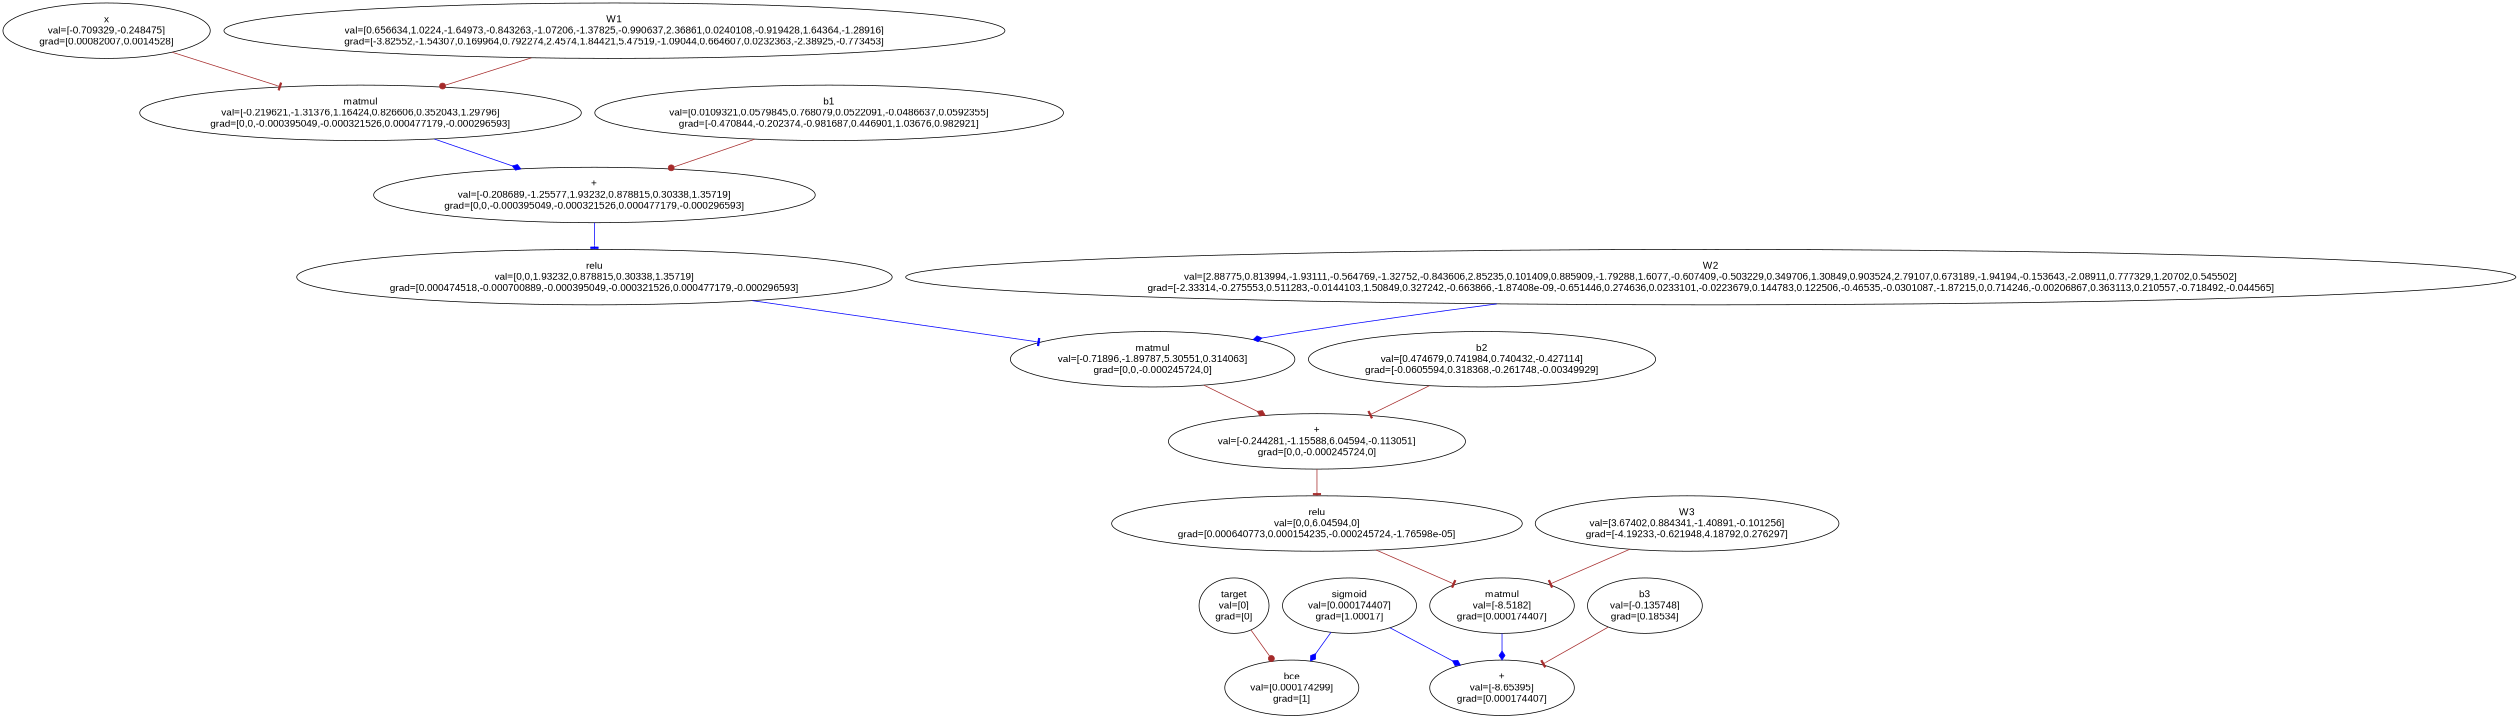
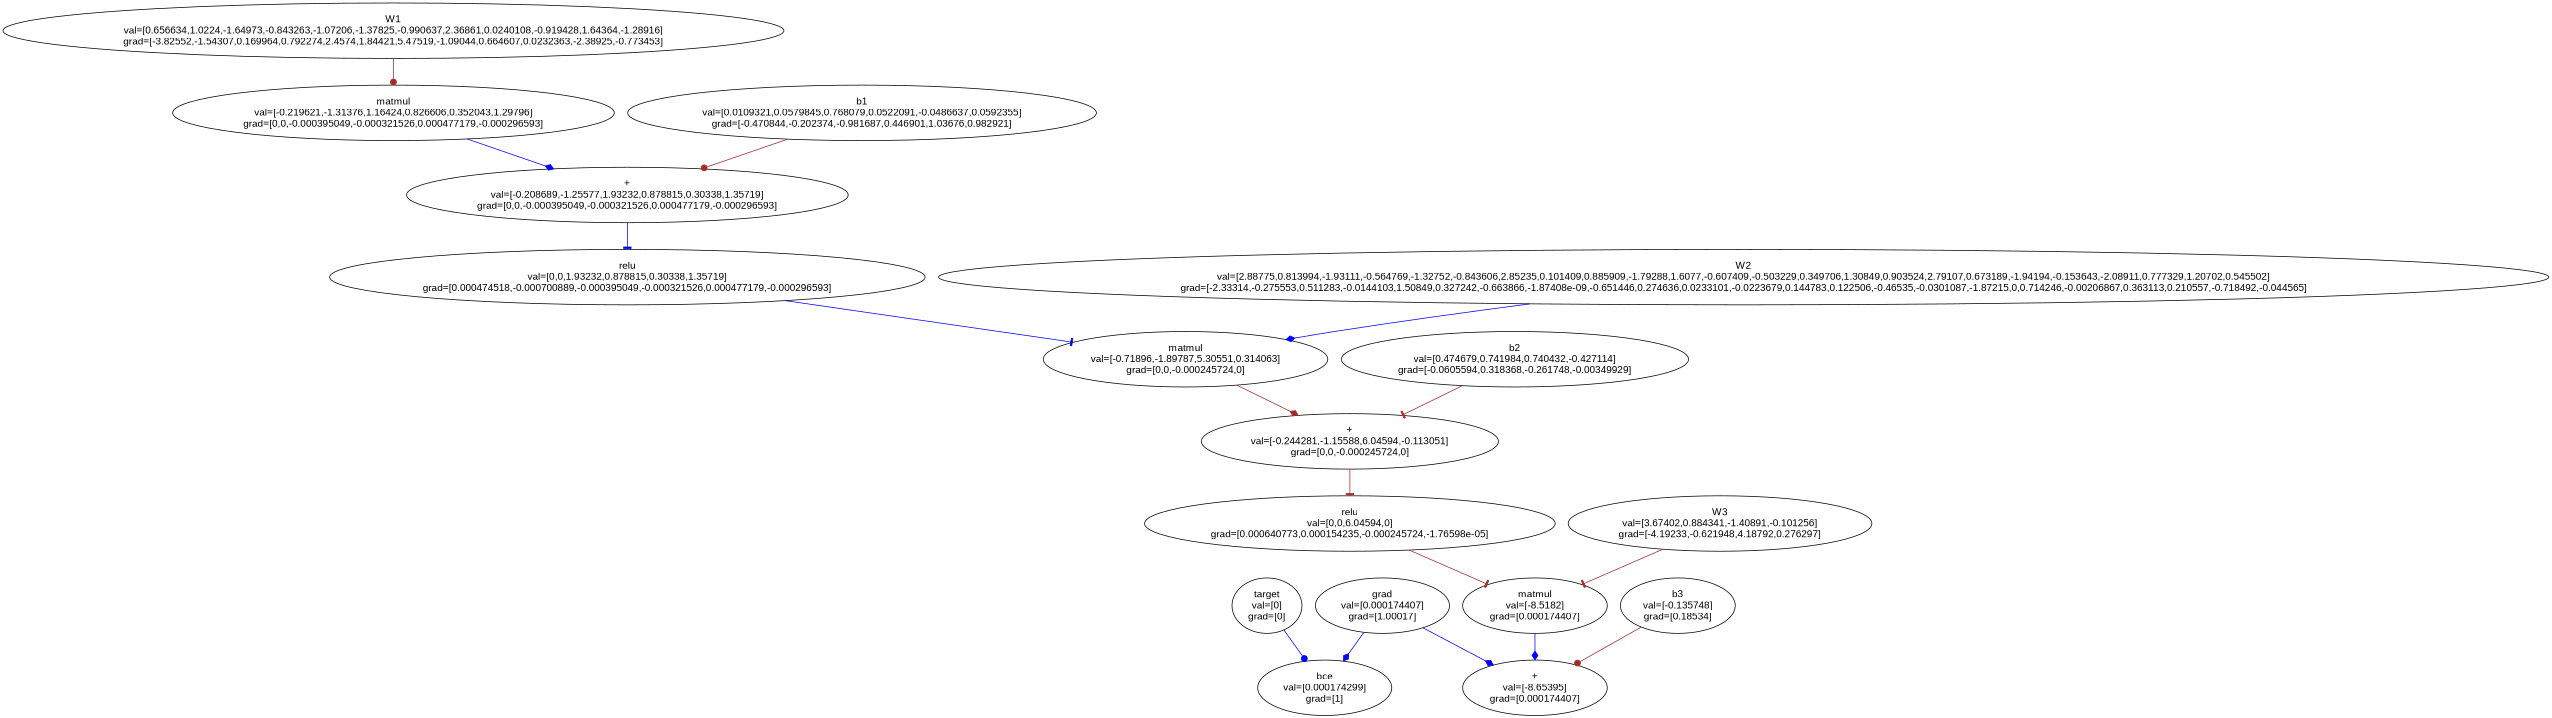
(107, 31) -> none
(1350, 606) -> (1382, 606)
(1260, 643) -> (1293, 643)
(1577, 645) -> (1611, 644)
